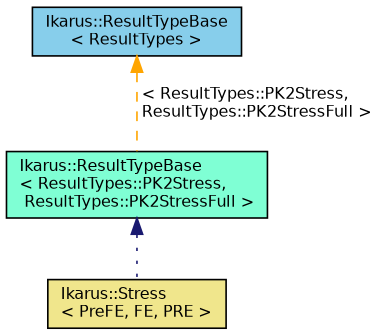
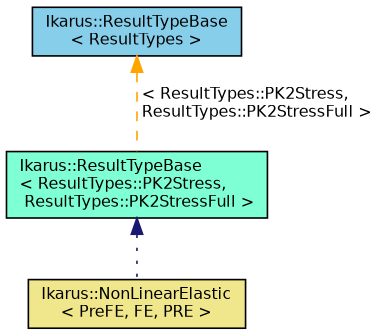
(137, 304) -> (137, 304)
